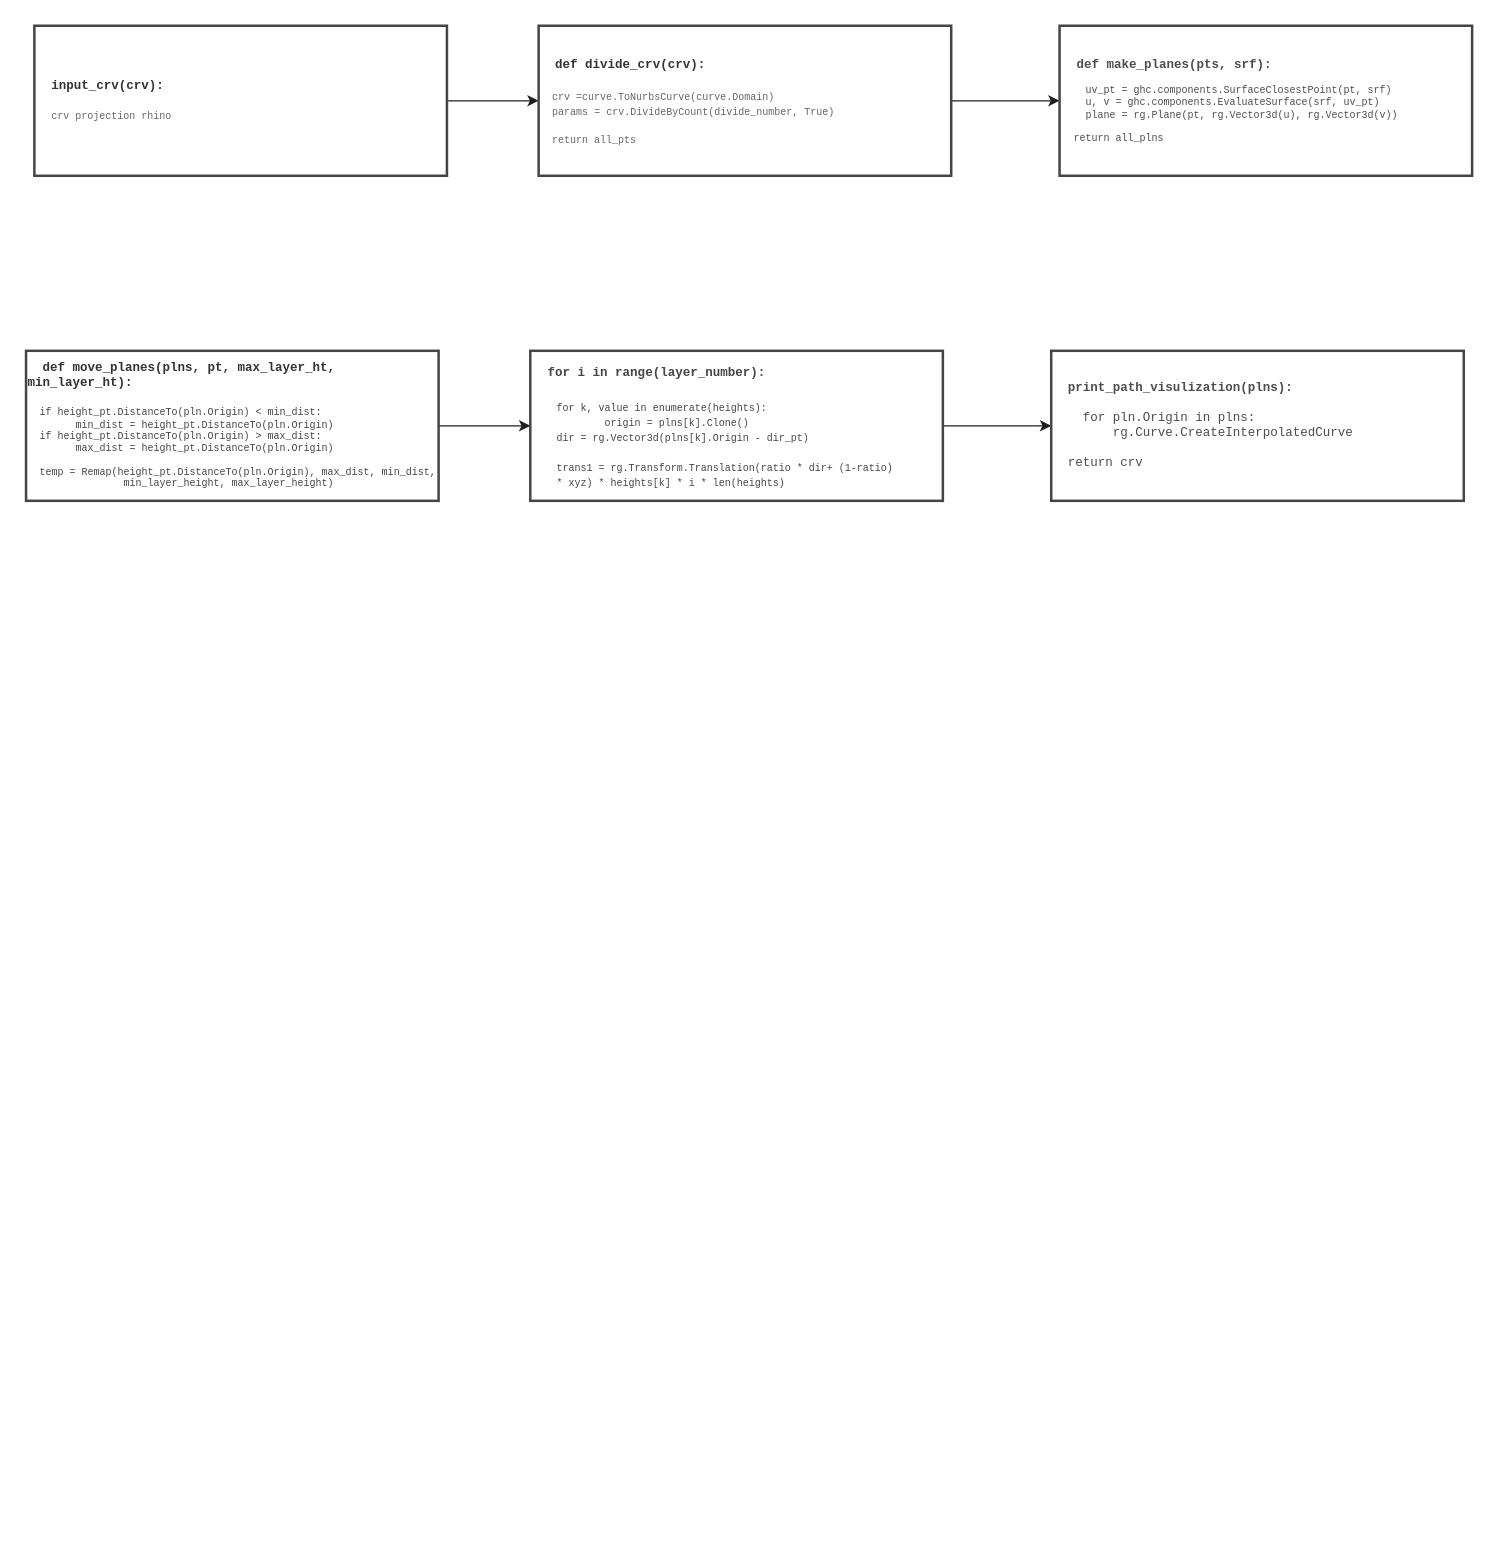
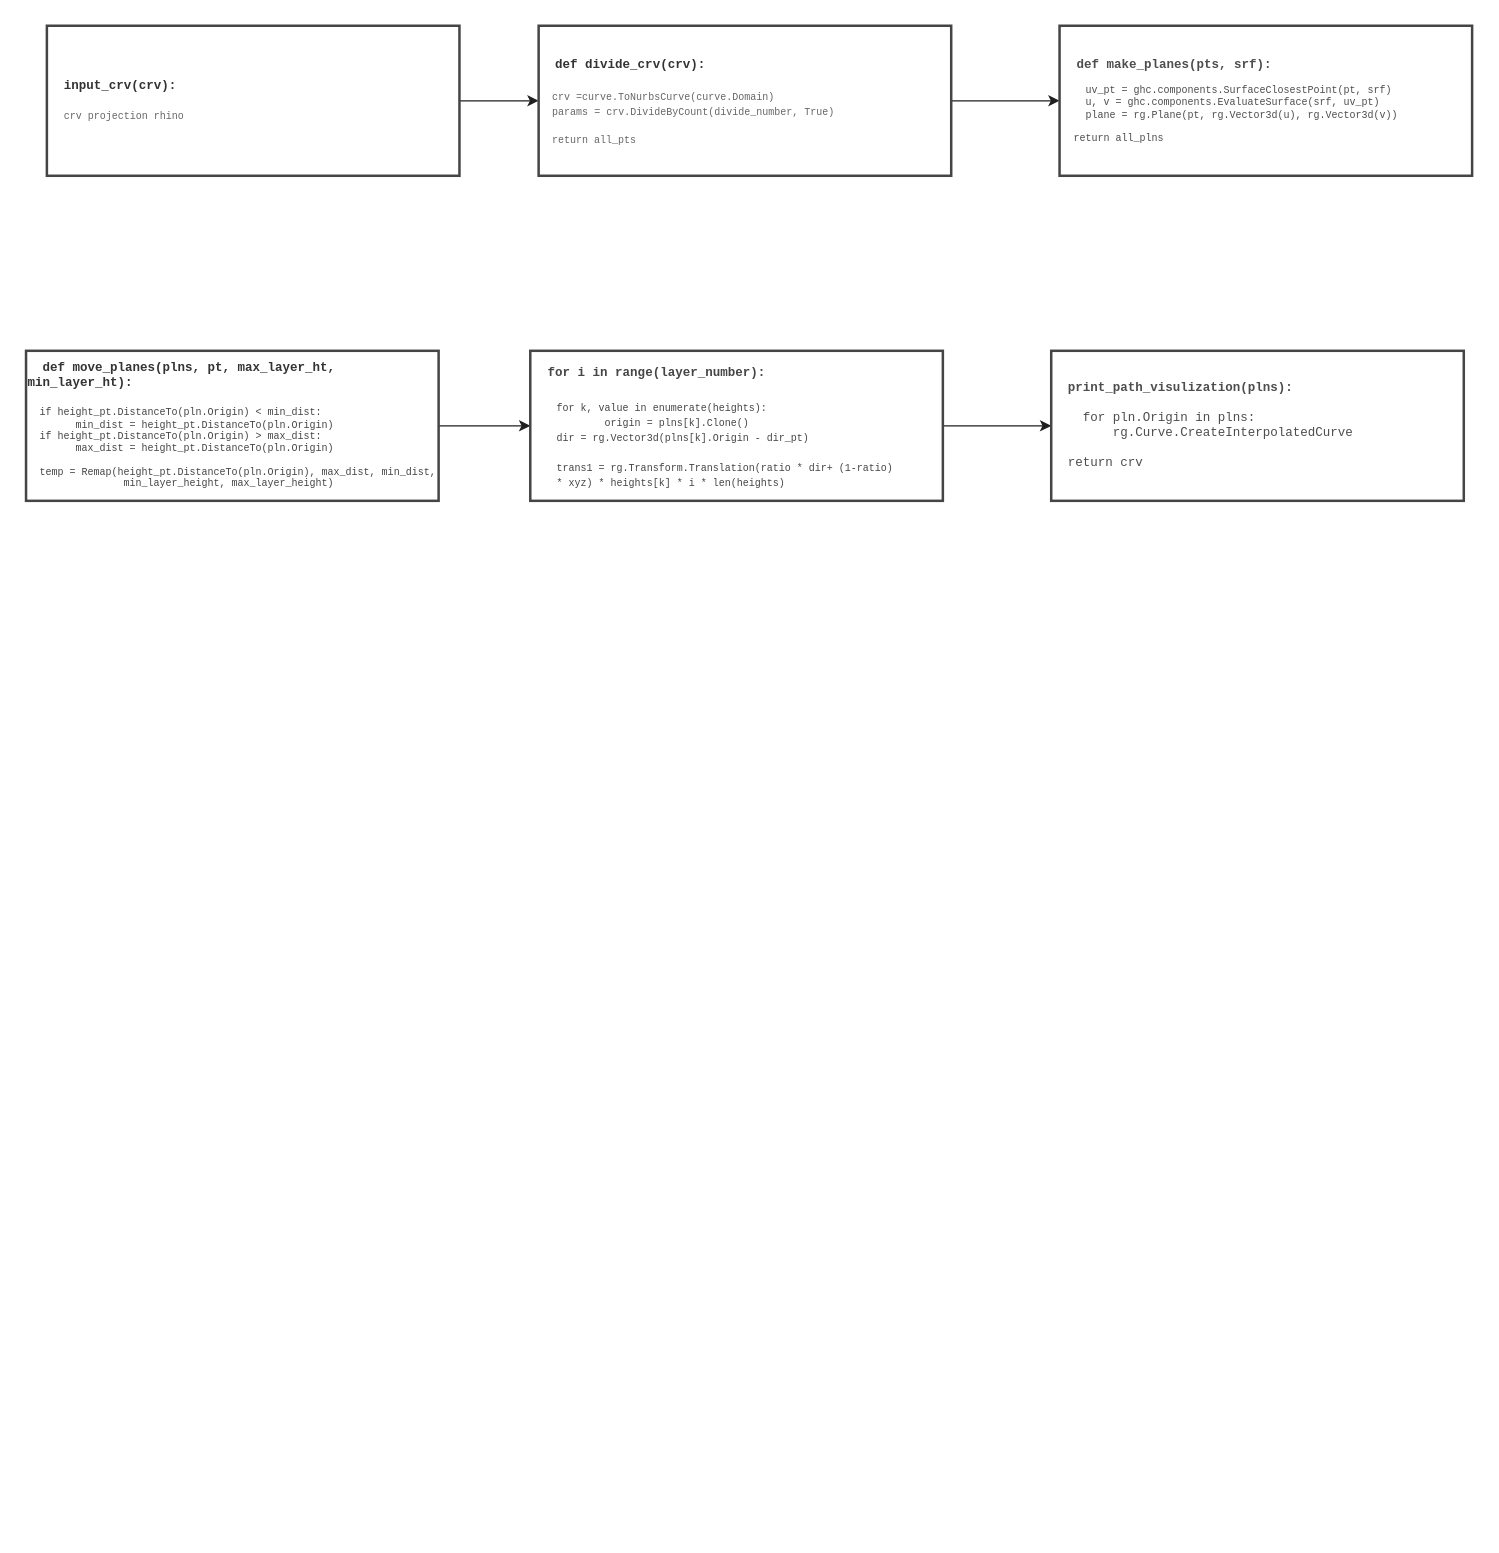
(241, 101) -> (253, 101)
